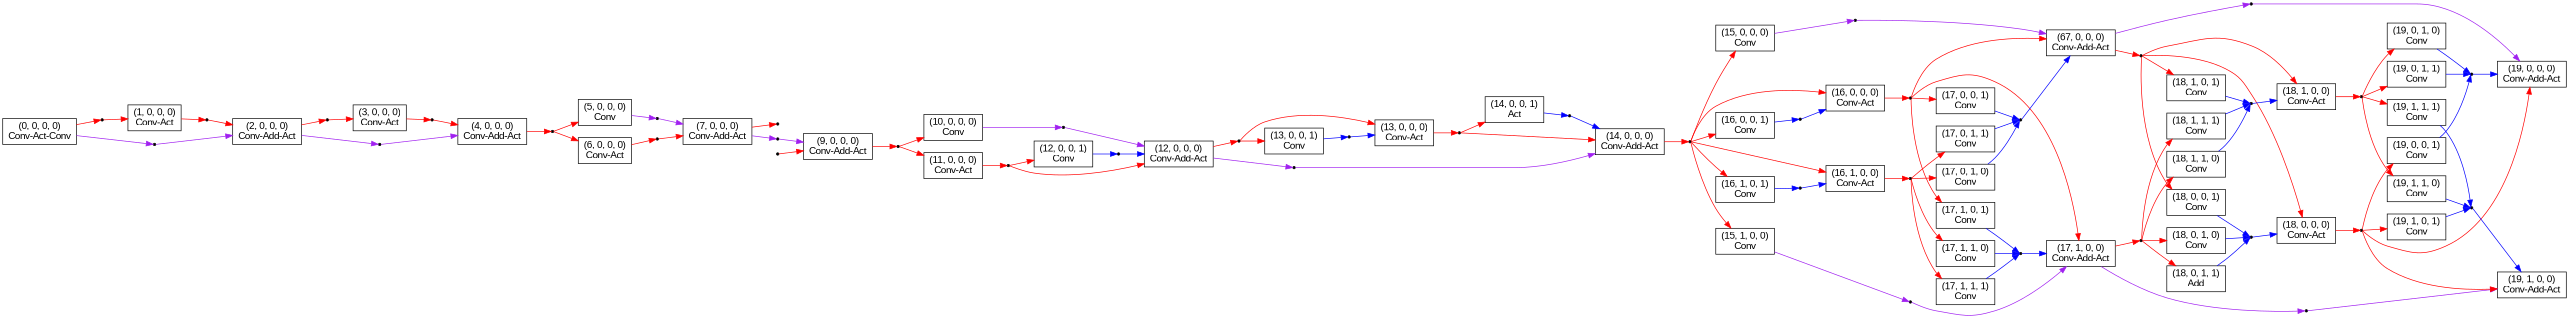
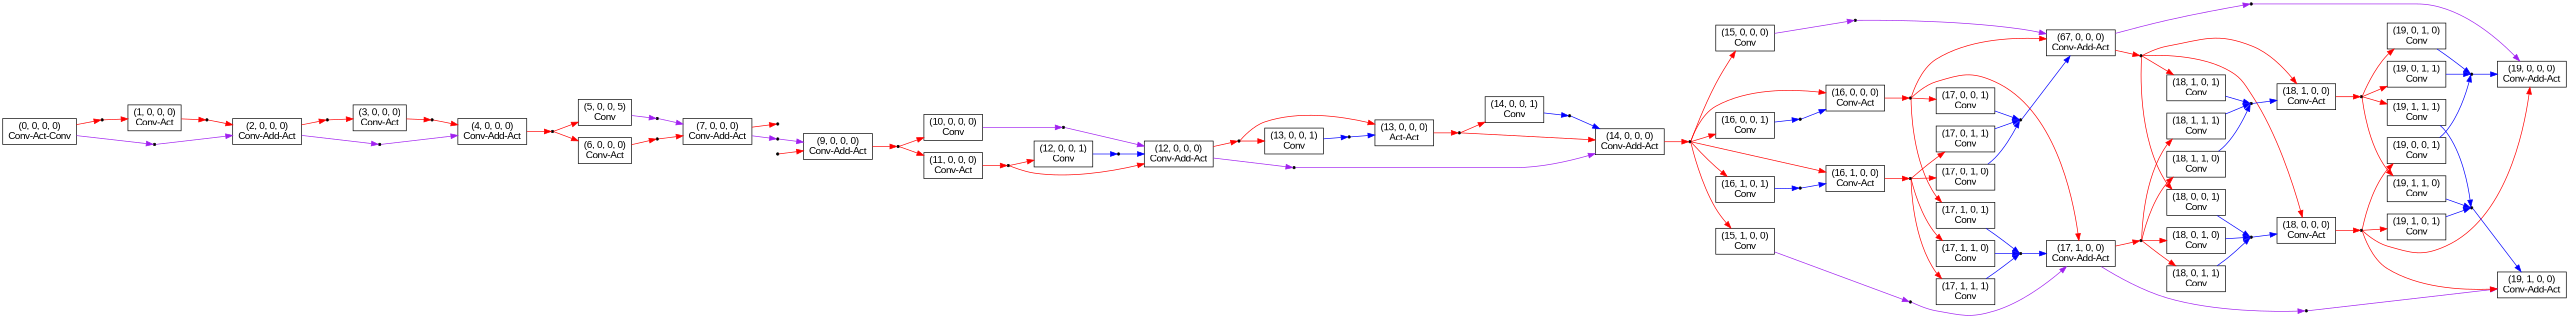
(1514, 110) -> (1514, 110)
(605, 112) -> (605, 112)
(1404, 133) -> (1404, 133)
(2196, 279) -> (2196, 279)
